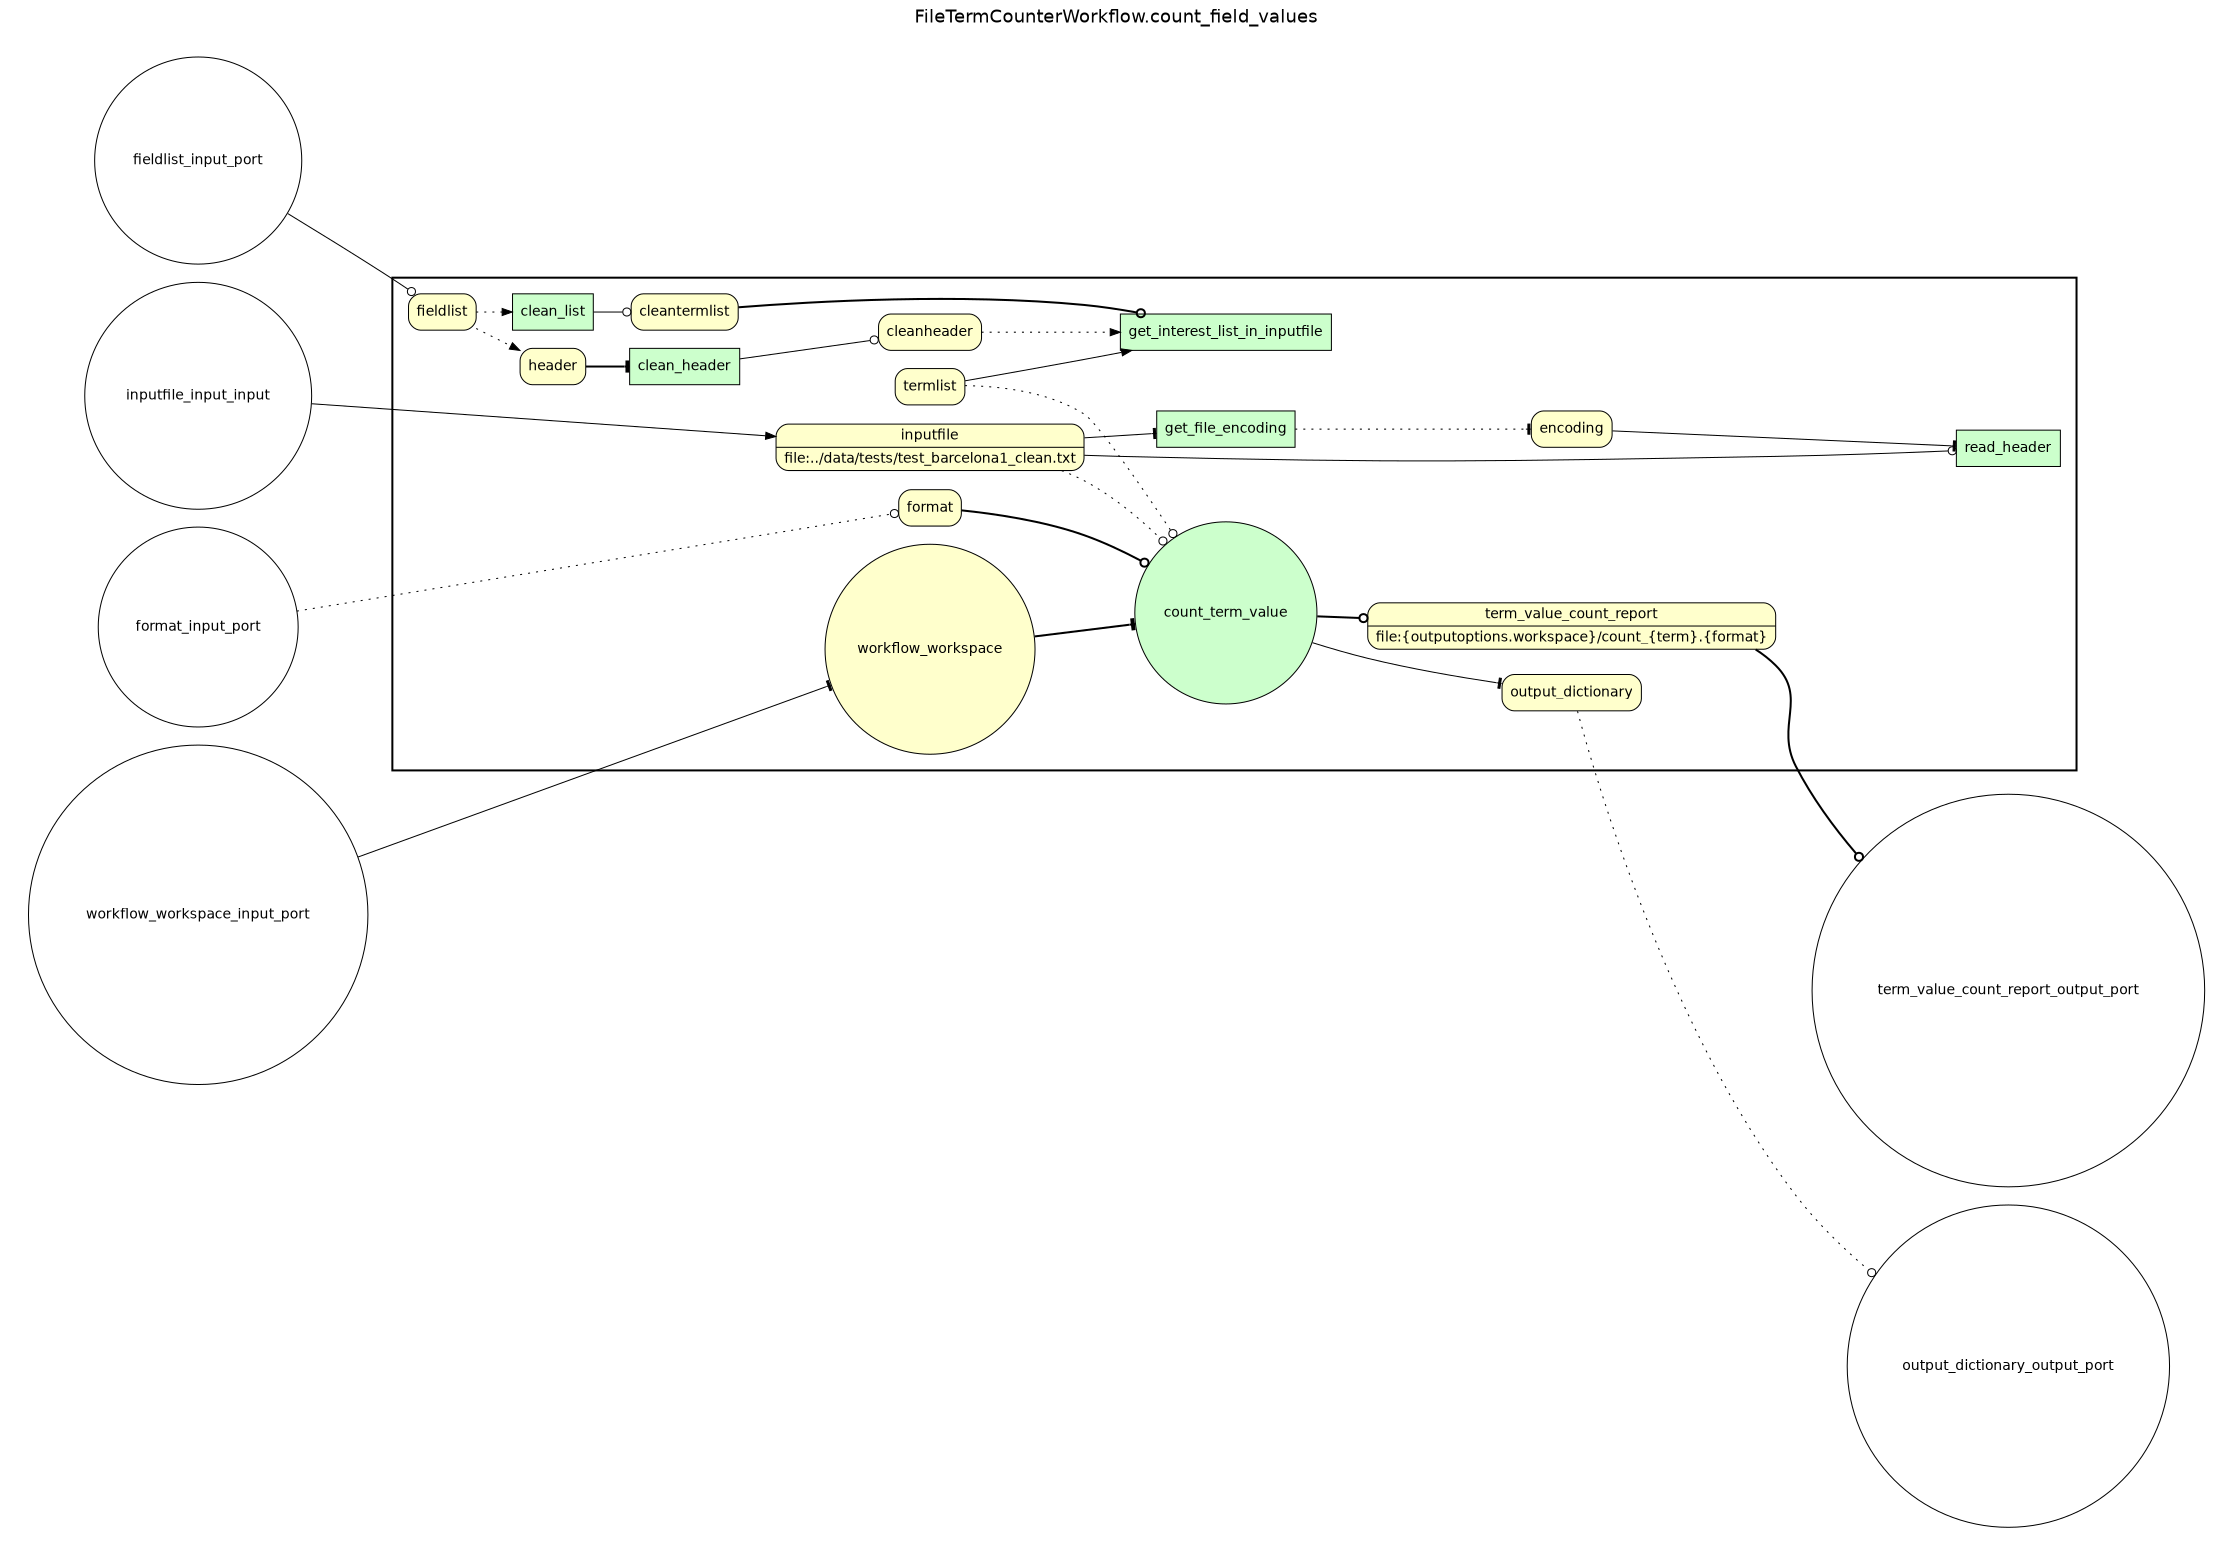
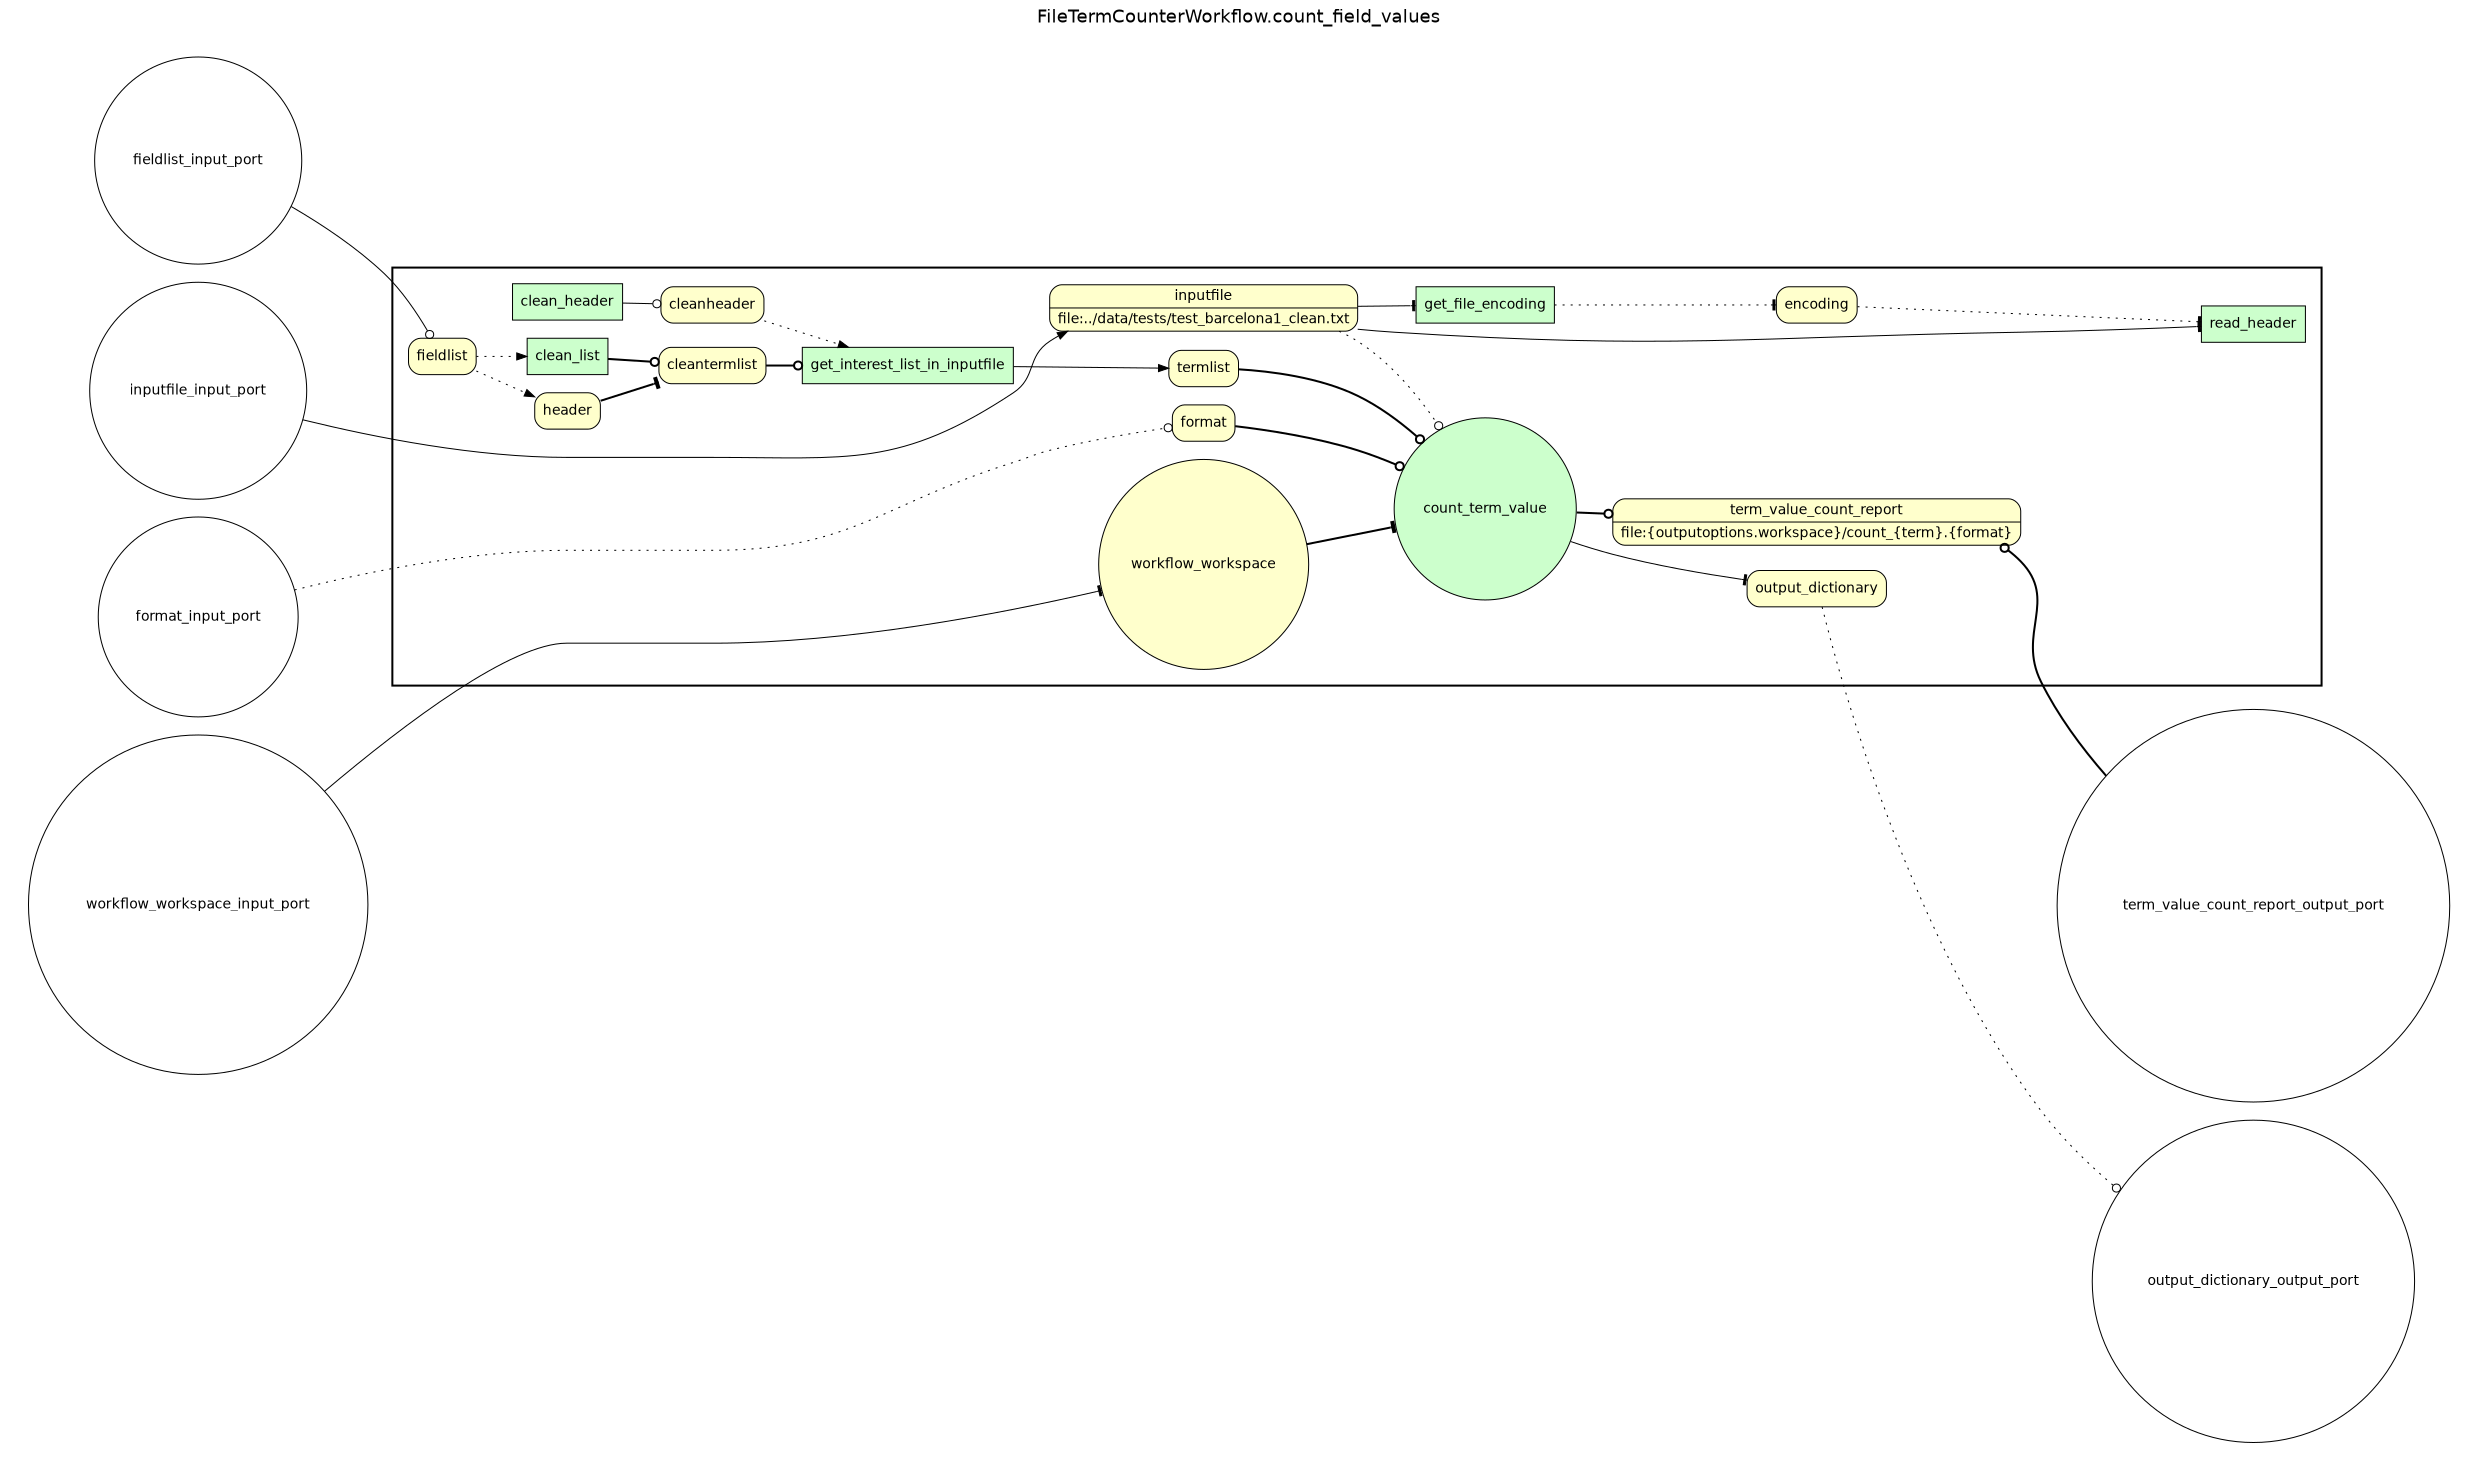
(608, 312) -> (629, 360)
(605, 367) -> (627, 392)
(1043, 367) -> (1086, 367)
(198, 396) -> (198, 391)
(1092, 421) -> (1334, 386)
(1782, 438) -> (2027, 314)
(1516, 460) -> (1777, 339)
(1791, 754) -> (2036, 668)
